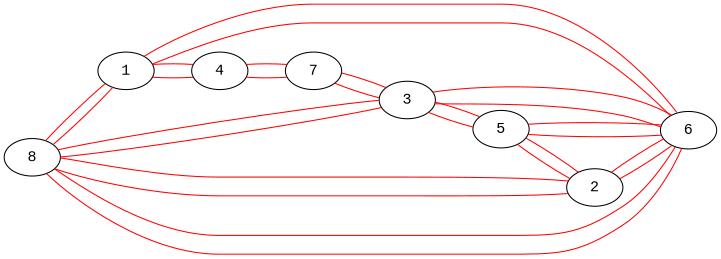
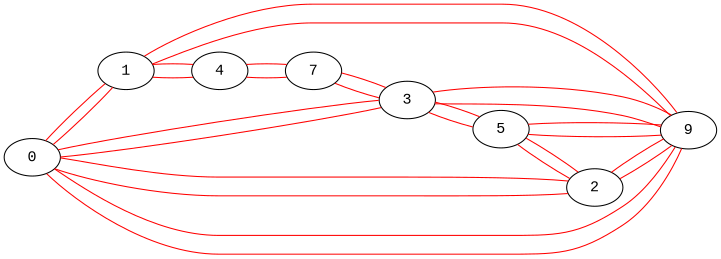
(689, 130) -> (689, 130)
(32, 157) -> (32, 157)
